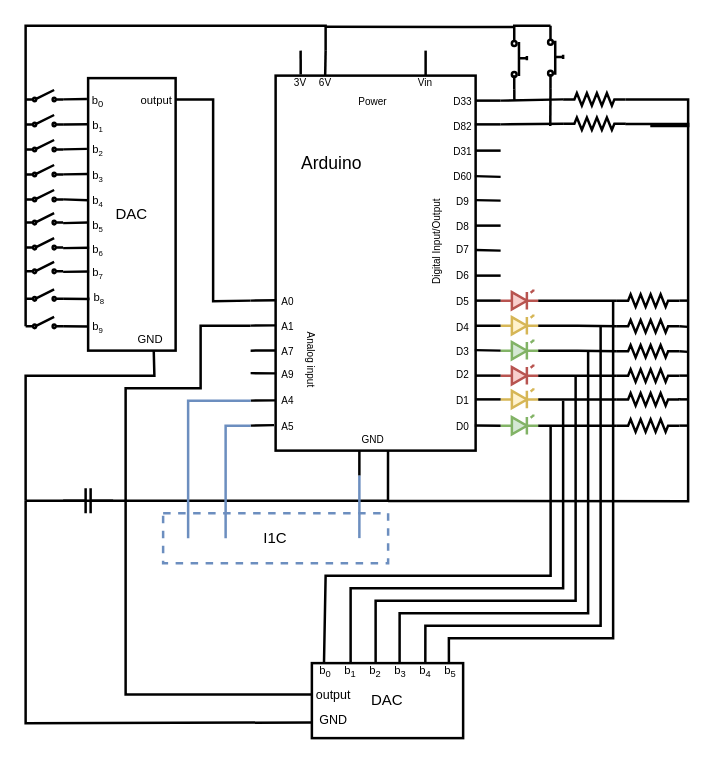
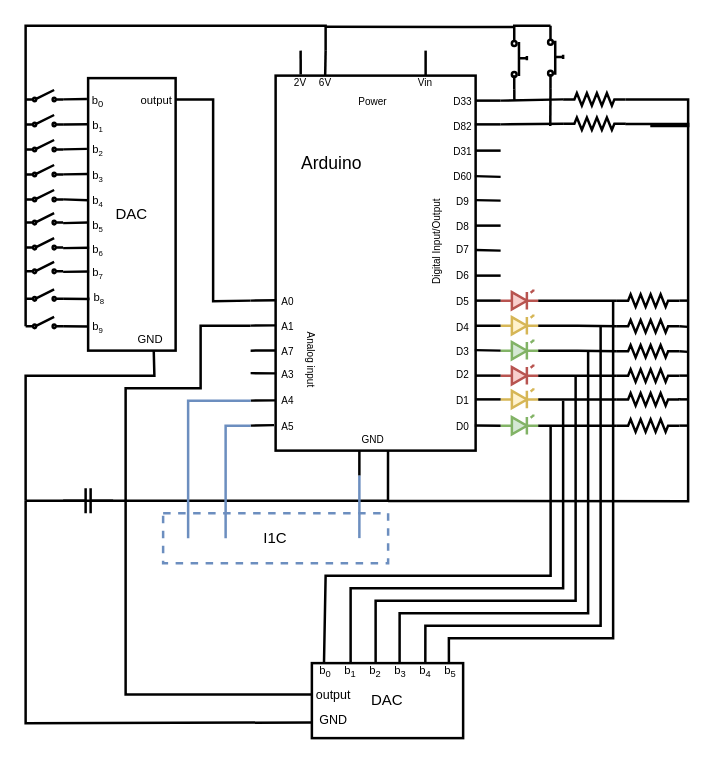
(301, 82) -> (301, 82)
(288, 373) -> (288, 373)
